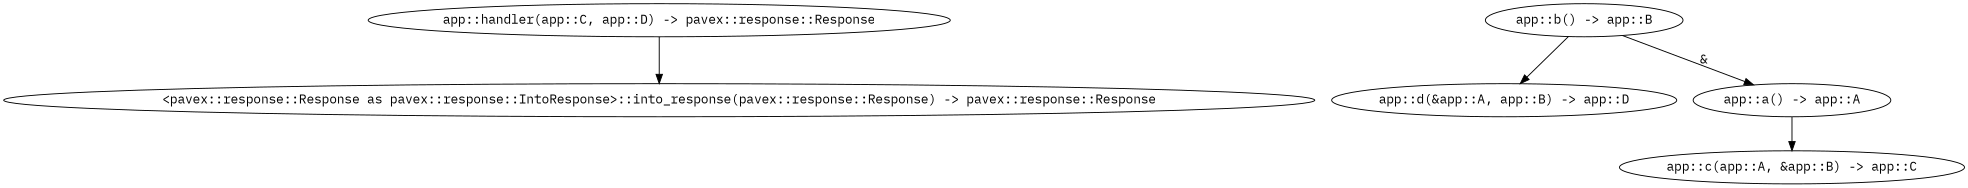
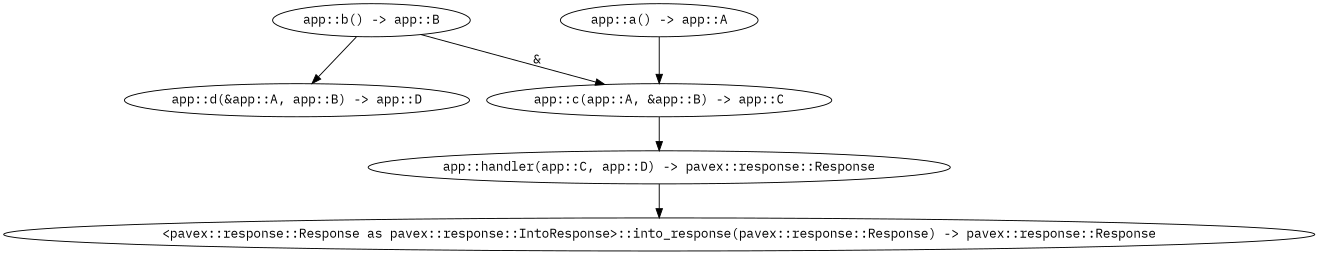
(1684, 59) -> (508, 58)
none -> (659, 129)
